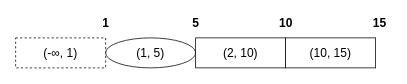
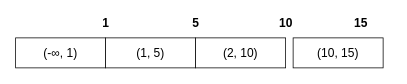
(379, 23) -> (360, 23)
(60, 53) -> (60, 53)
(150, 53) -> (150, 53)
(330, 53) -> (338, 53)
